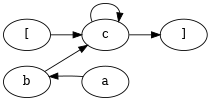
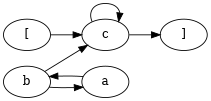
none -> (62, 88)
